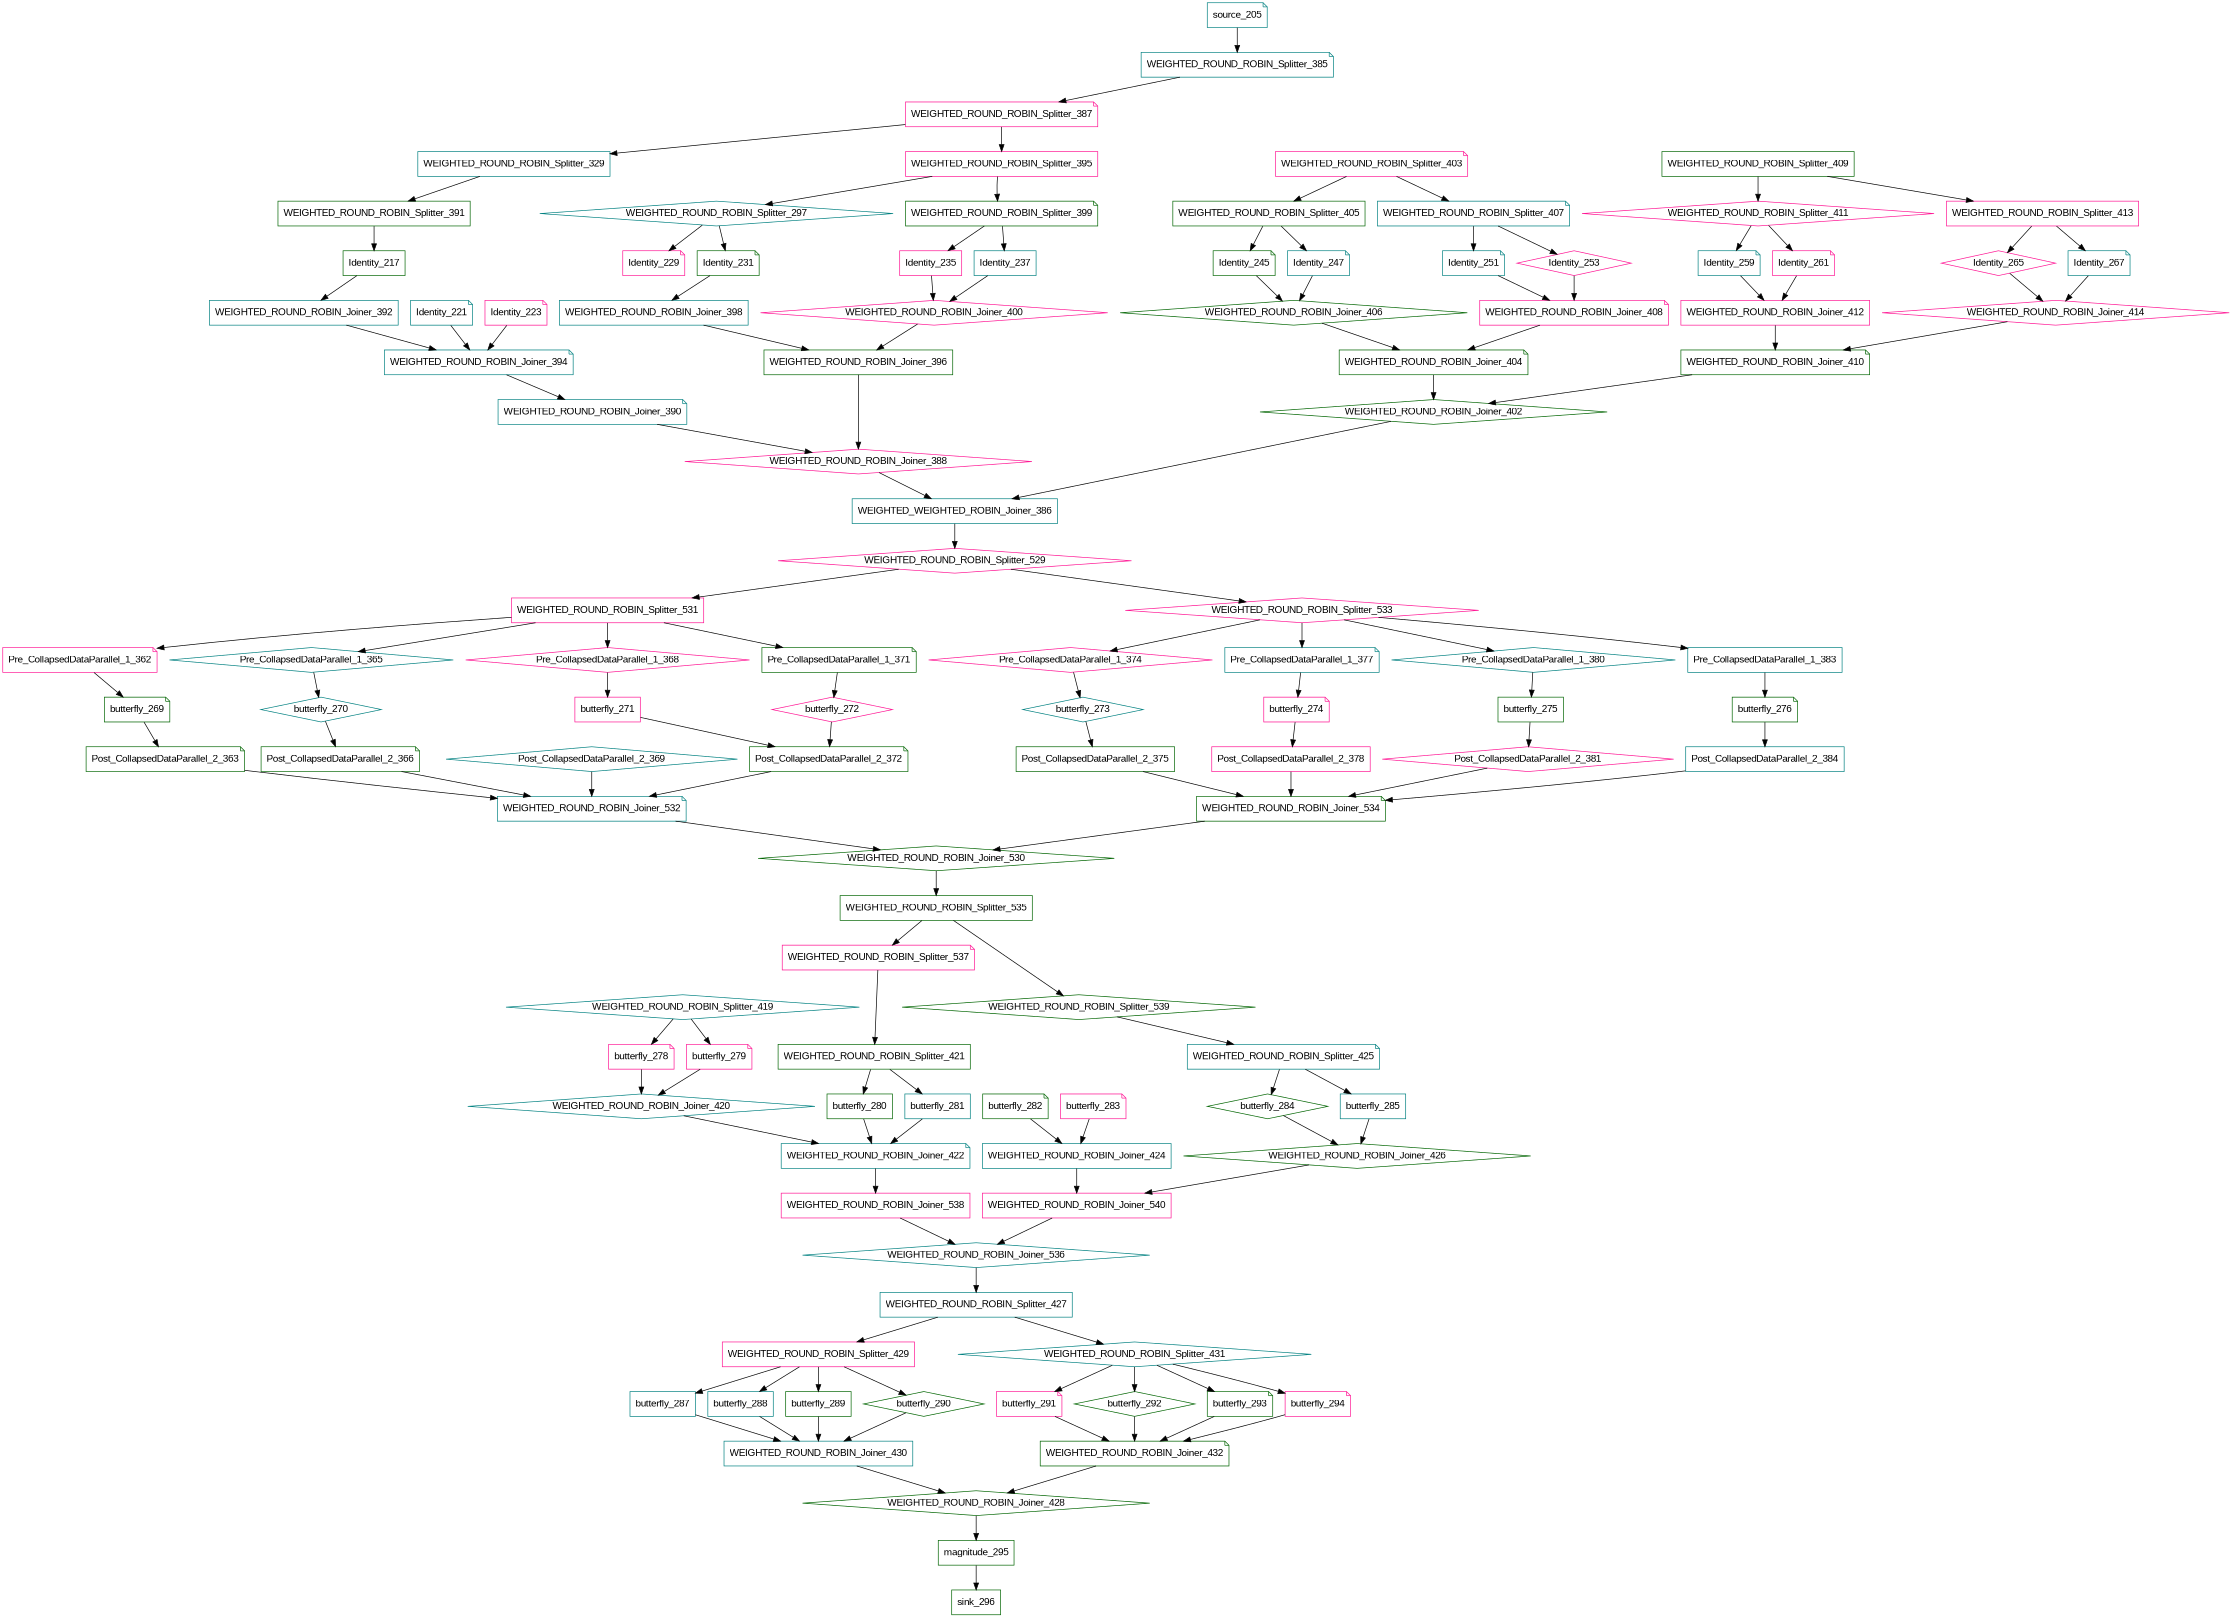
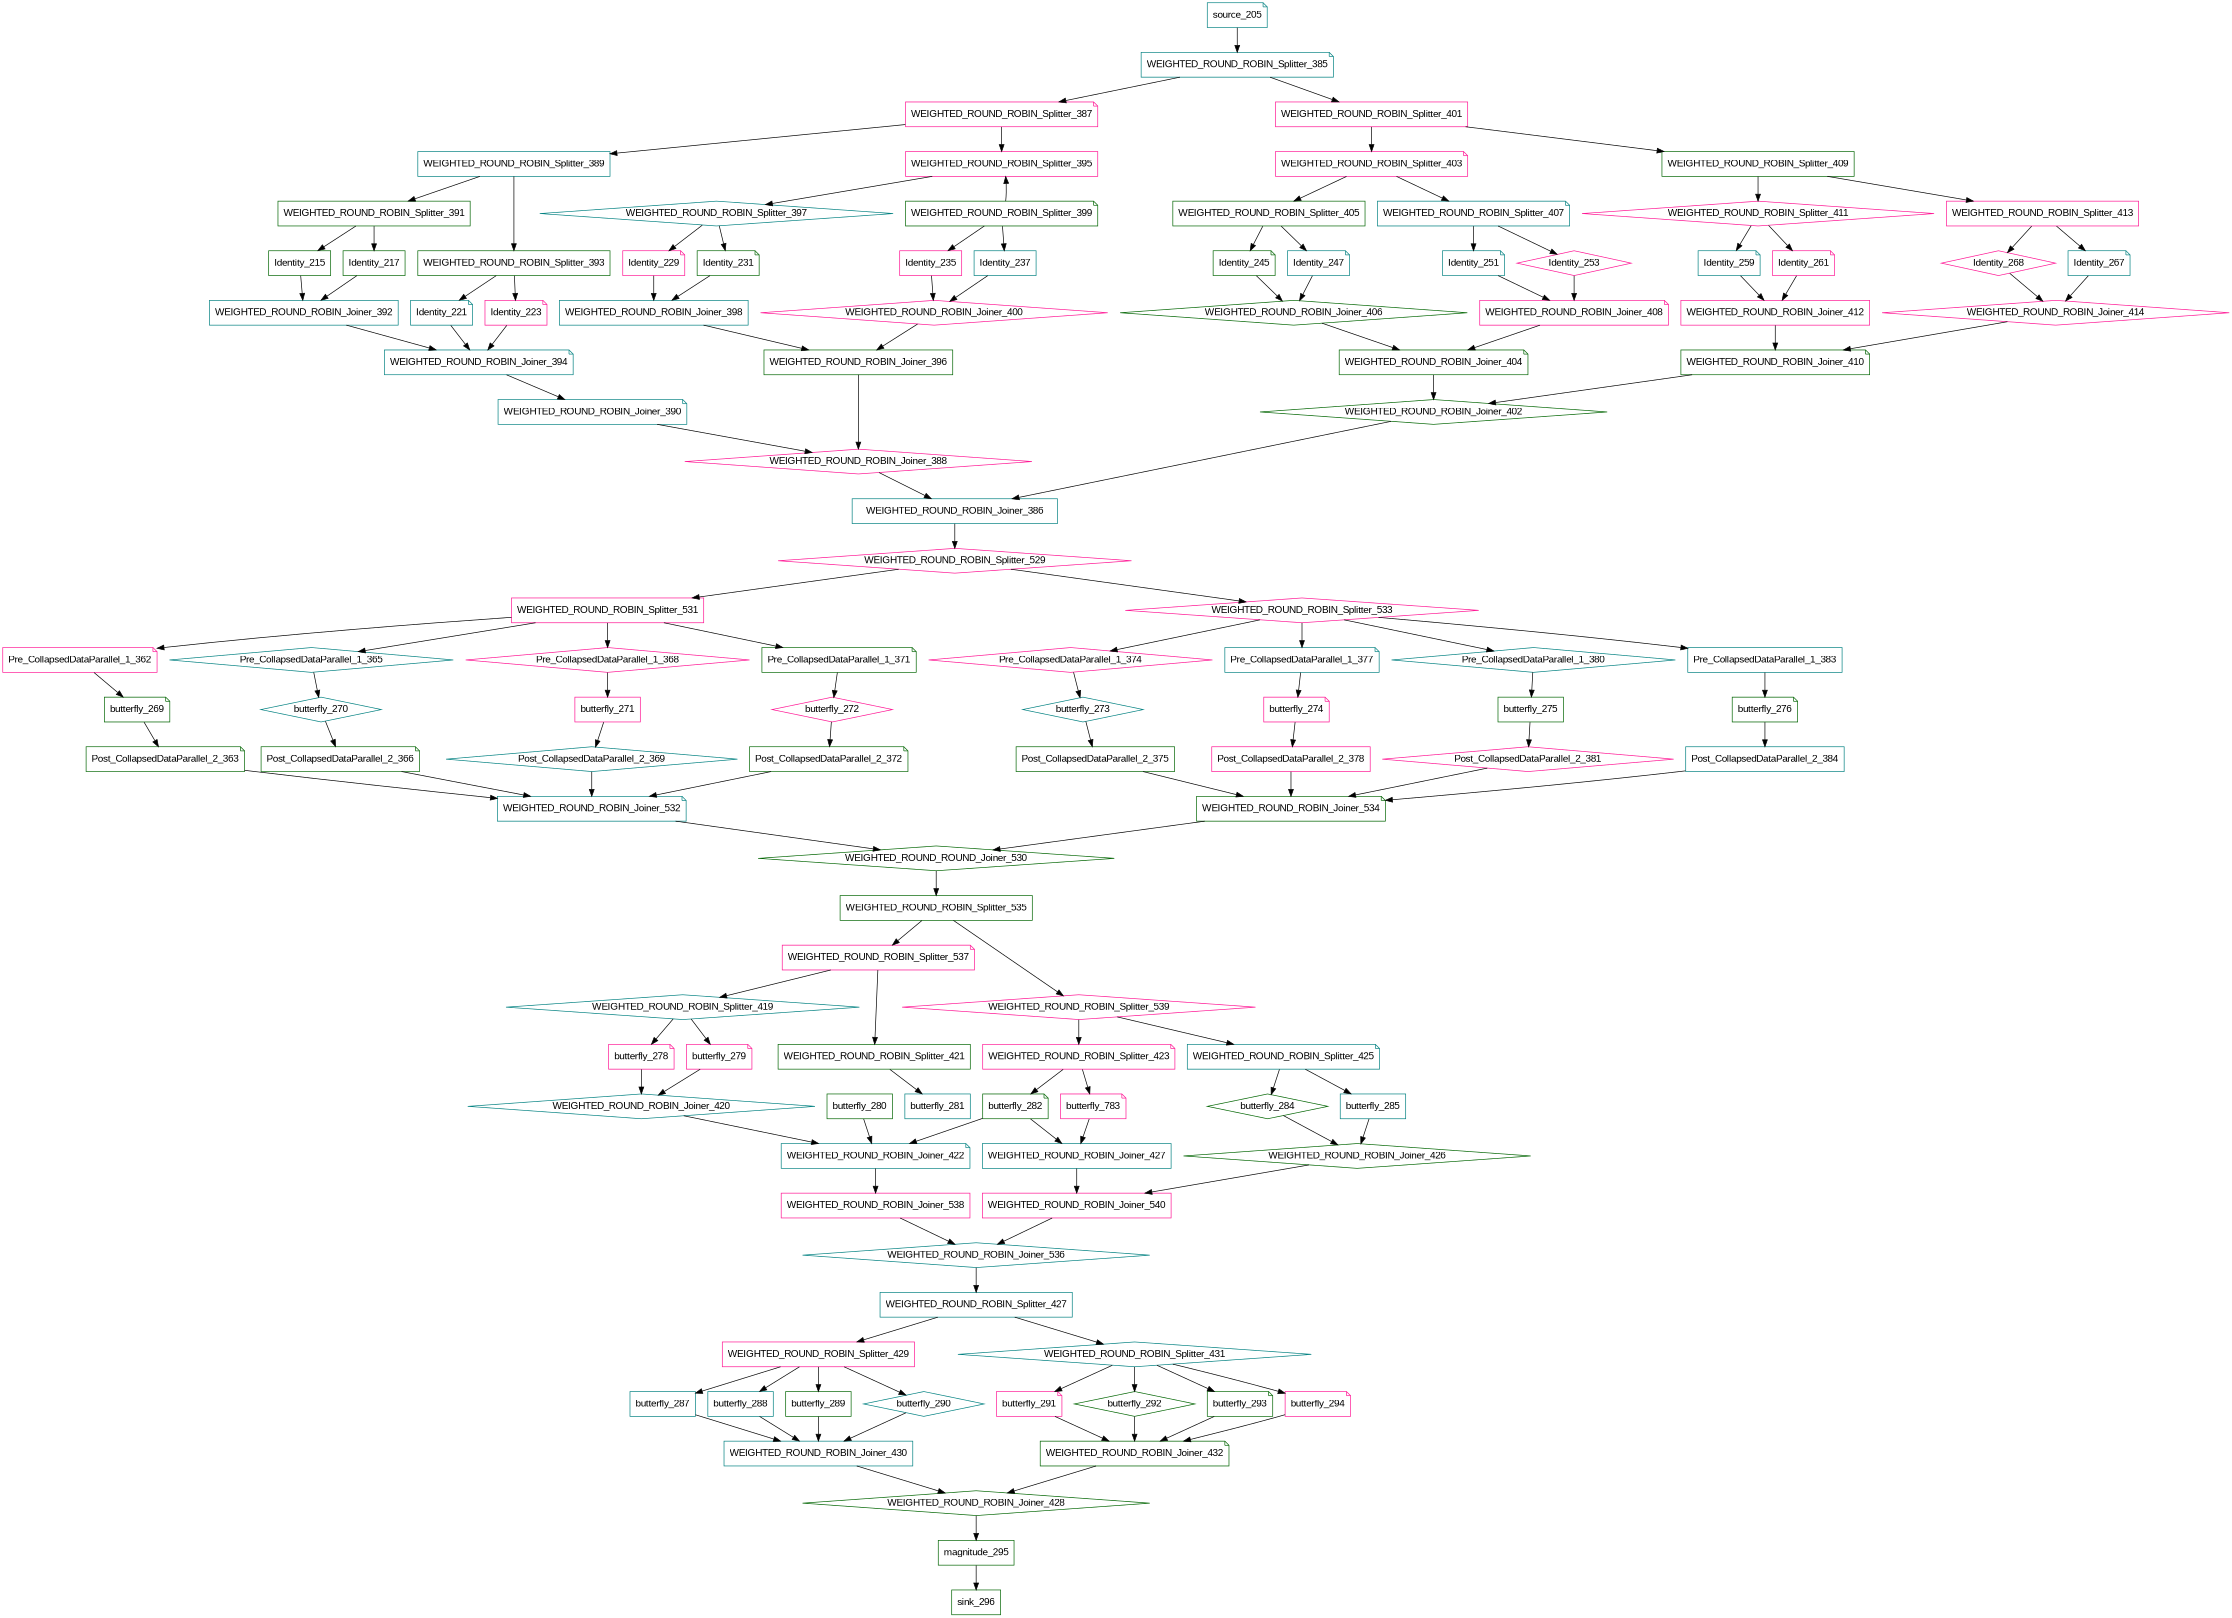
none -> (1372, 114)
(514, 164) -> (514, 164)
(997, 185) -> (1006, 192)
(716, 214) -> (716, 214)
none -> (300, 263)
none -> (514, 263)
(1998, 263) -> (1998, 263)
none -> (654, 285)
(955, 511) -> (955, 511)
(704, 731) -> (601, 731)
(936, 858) -> (936, 858)
none -> (779, 983)
(1079, 1007) -> (1079, 1007)
none -> (1079, 1057)
(868, 1078) -> none
(1093, 1106) -> (1093, 1106)
(909, 1129) -> (949, 1130)
(1077, 1156) -> (1077, 1156)
(924, 1404) -> (924, 1404)
